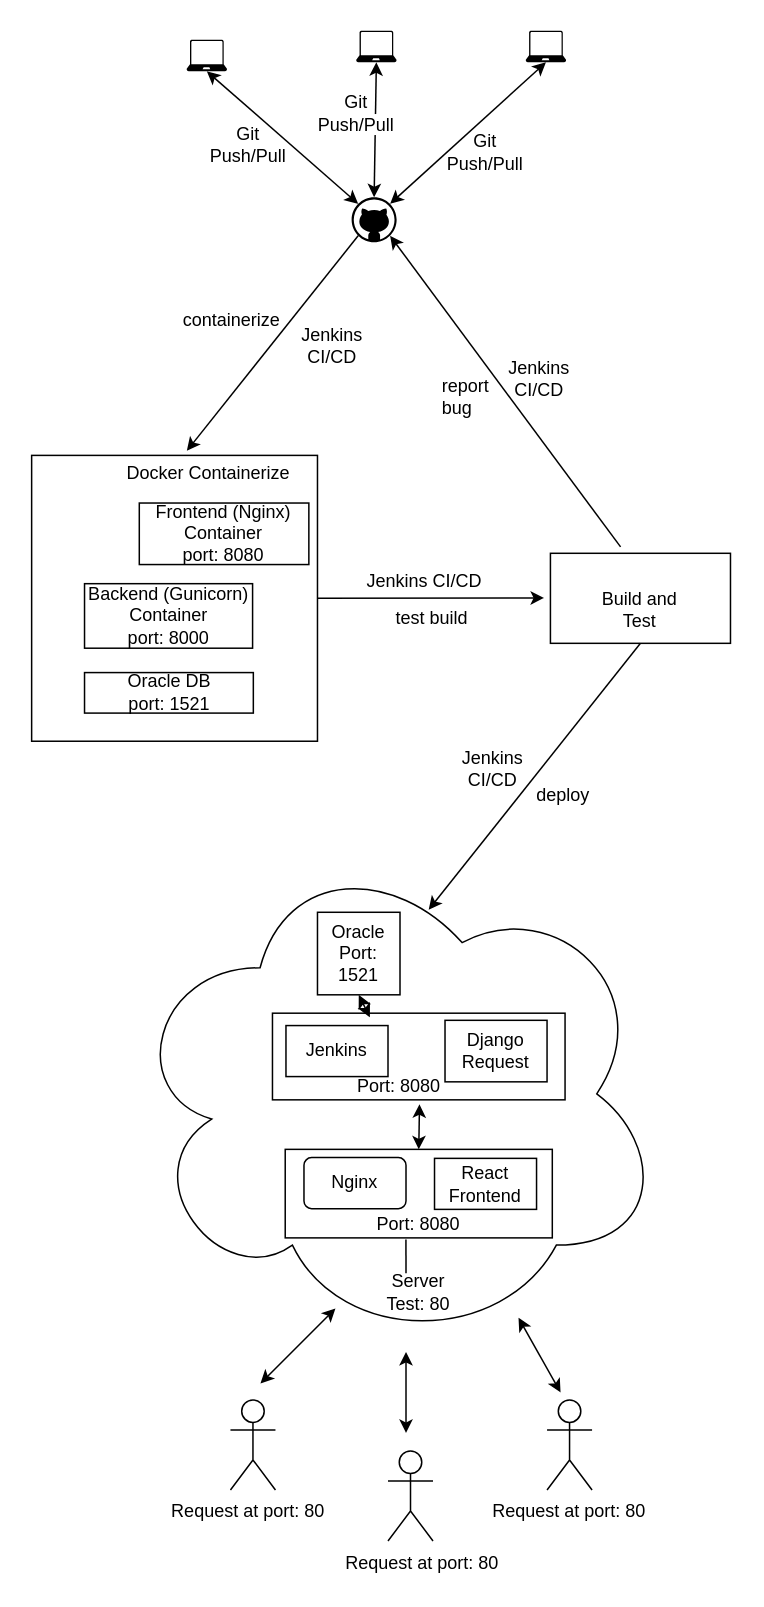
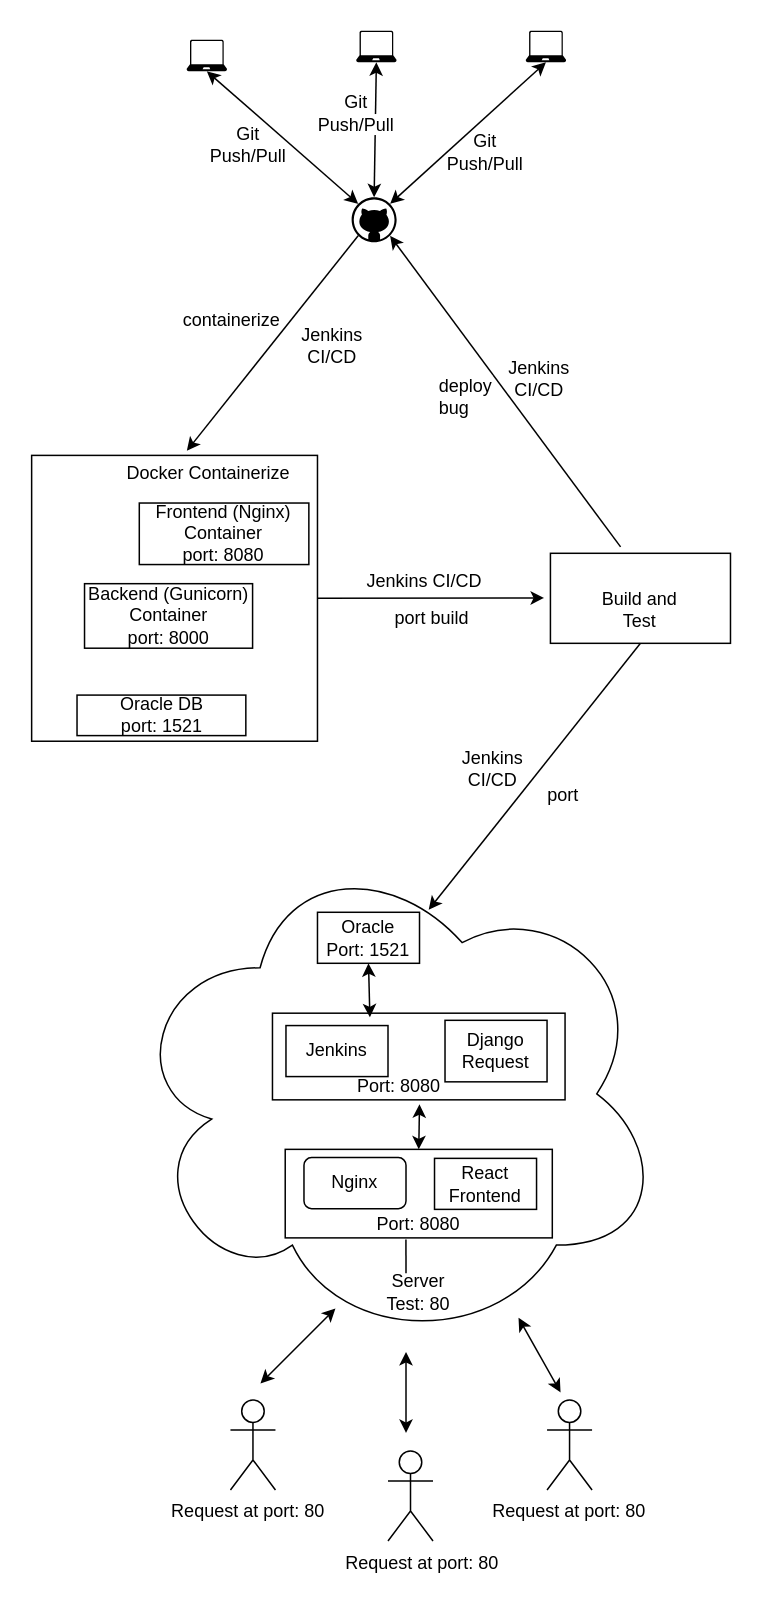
(466, 397) -> (466, 397)
(432, 619) -> (432, 619)
(169, 693) -> (161, 715)
(563, 796) -> (563, 796)
(359, 953) -> (368, 938)
